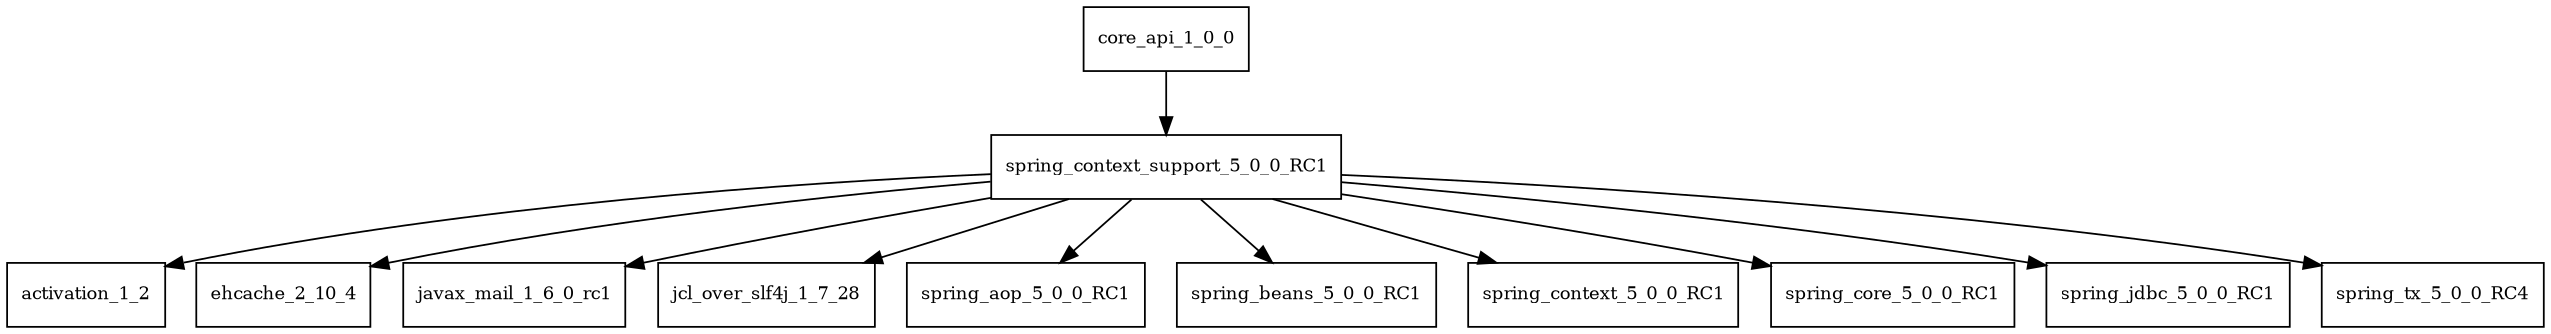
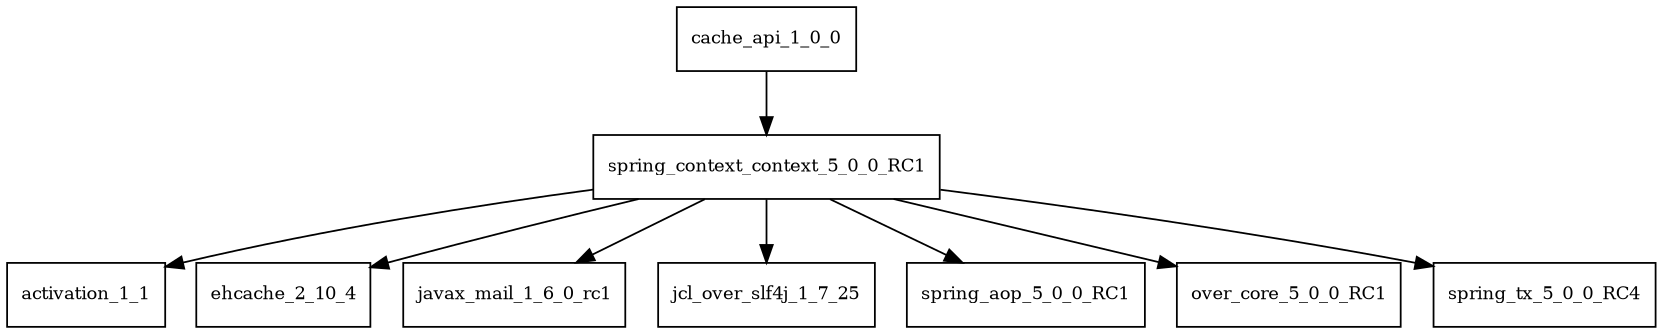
(1166, 39) -> (767, 39)
(1166, 167) -> (767, 167)
(86, 295) -> (86, 295)
(767, 295) -> (767, 295)
(1307, 295) -> none
(1603, 295) -> none
(1893, 295) -> (1289, 295)
(2168, 295) -> none
